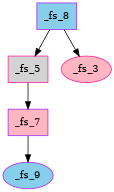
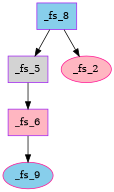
(28, 69) -> (28, 69)
(86, 69) -> (86, 69)
(28, 122) -> (28, 122)
(28, 176) -> (28, 176)
